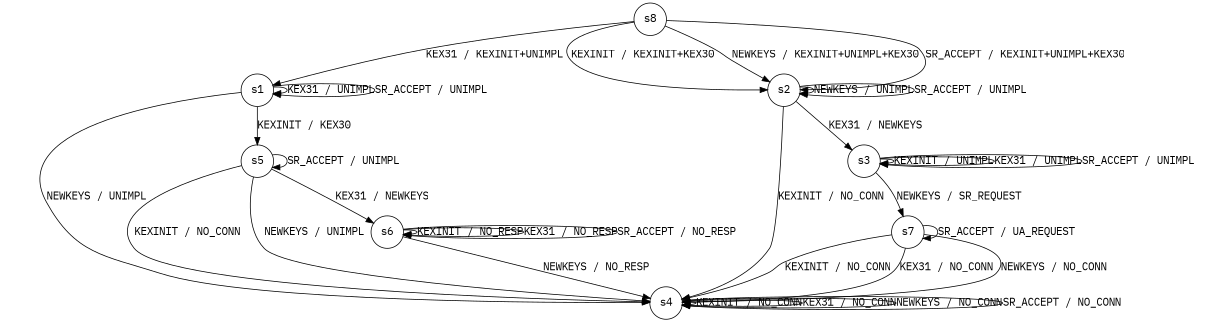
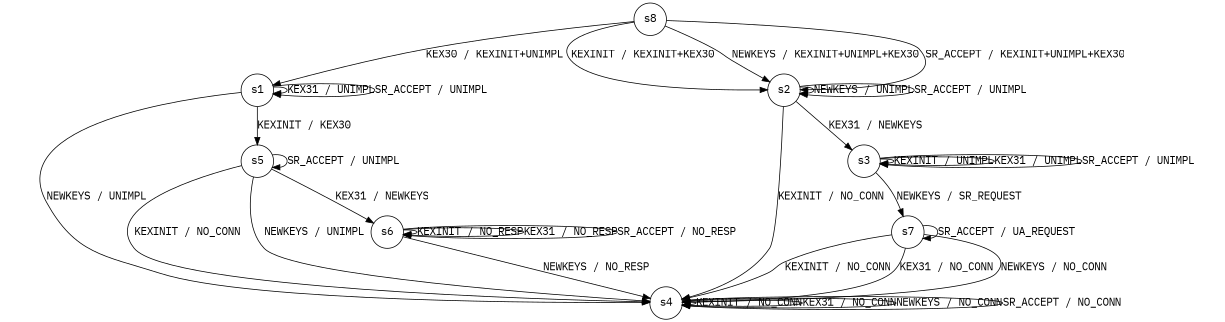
(495, 55) -> (495, 55)
